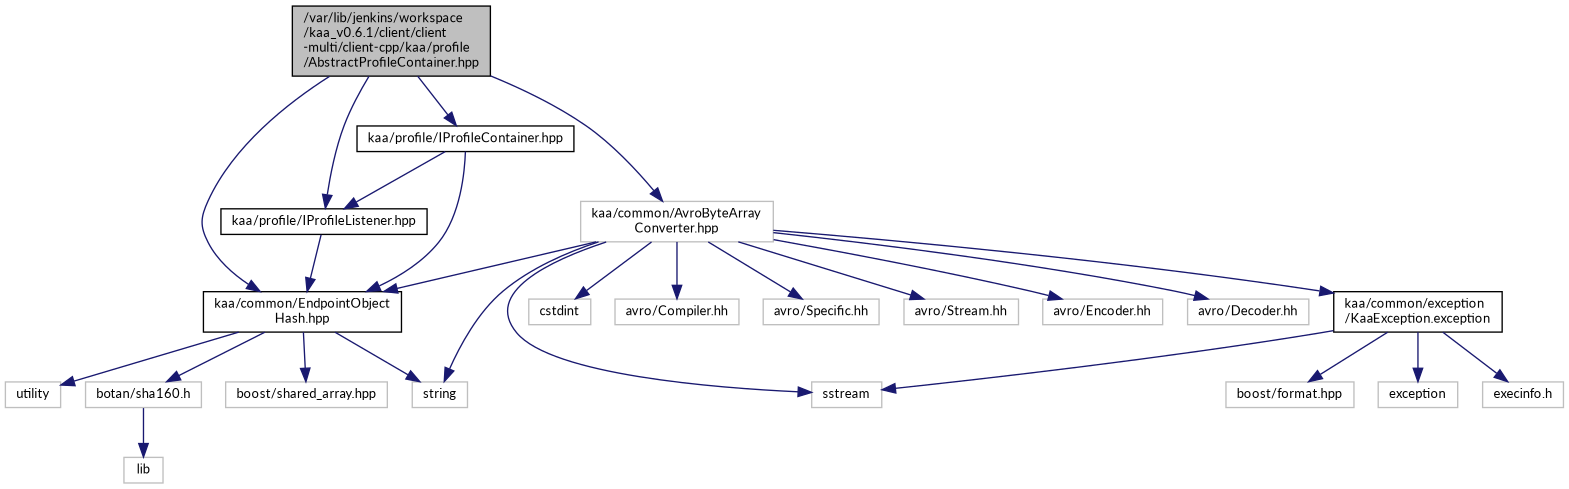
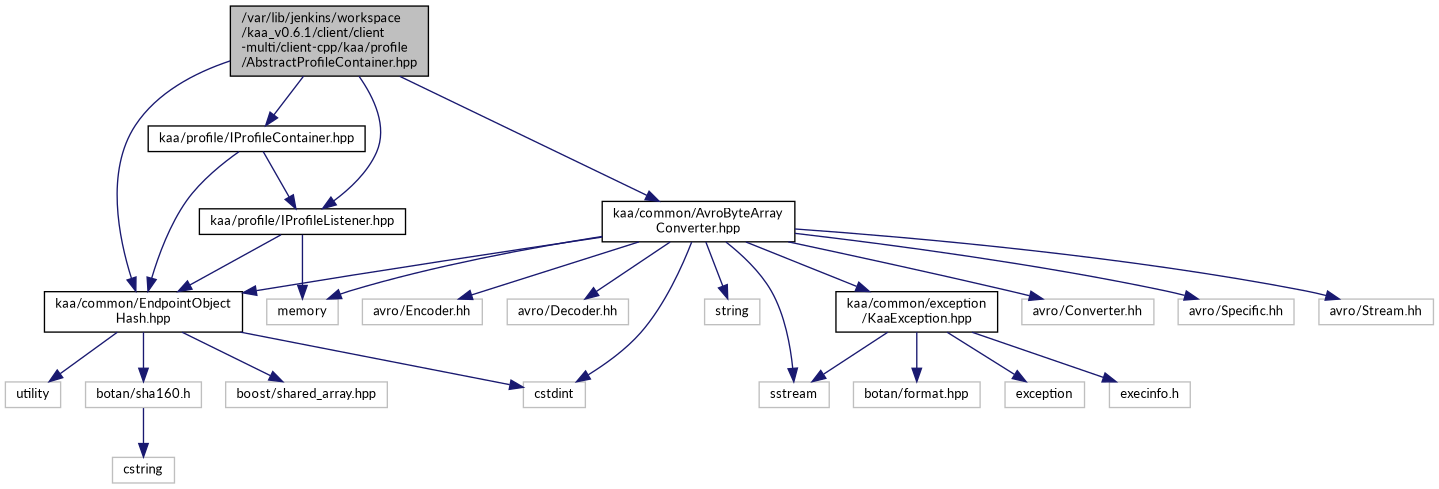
(677, 222) -> (699, 222)
none -> (302, 312)
(677, 312) -> (1088, 312)
(1418, 312) -> (917, 312)
(371, 353) -> (375, 358)
(1290, 395) -> (917, 395)
(143, 470) -> (143, 470)
